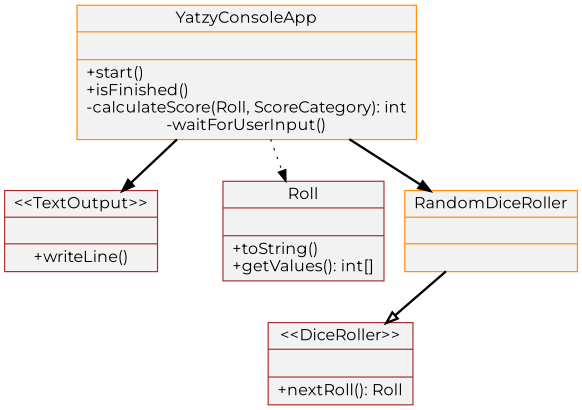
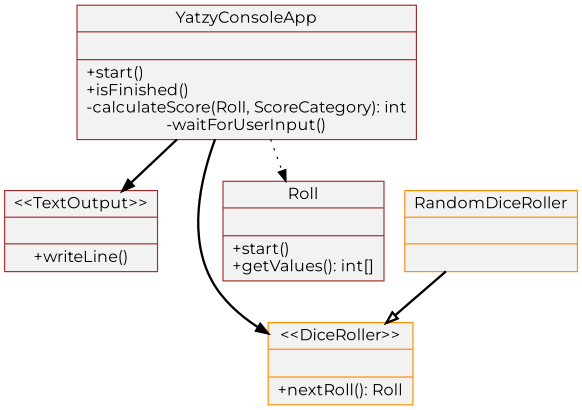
(247, 72) -> (247, 72)
(385, 162) -> (200, 243)
(276, 249) -> (261, 249)
(341, 364) -> (341, 364)
